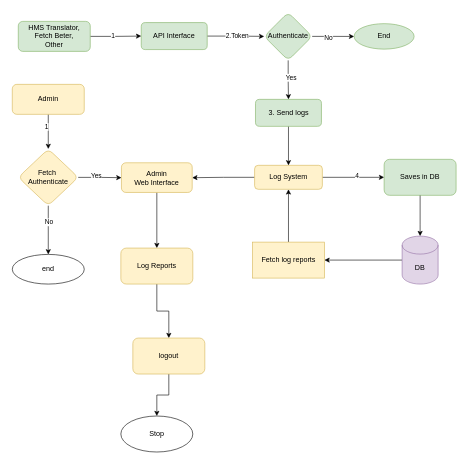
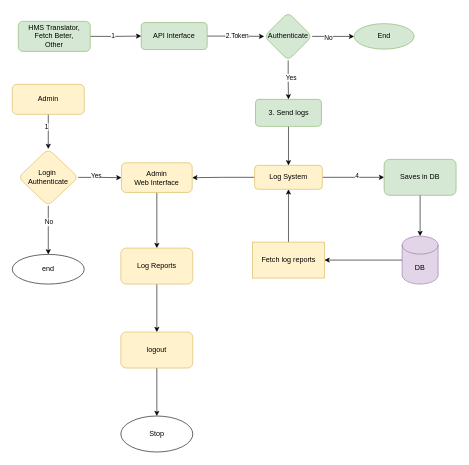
(48, 177) -> (48, 177)
(169, 356) -> (157, 350)
